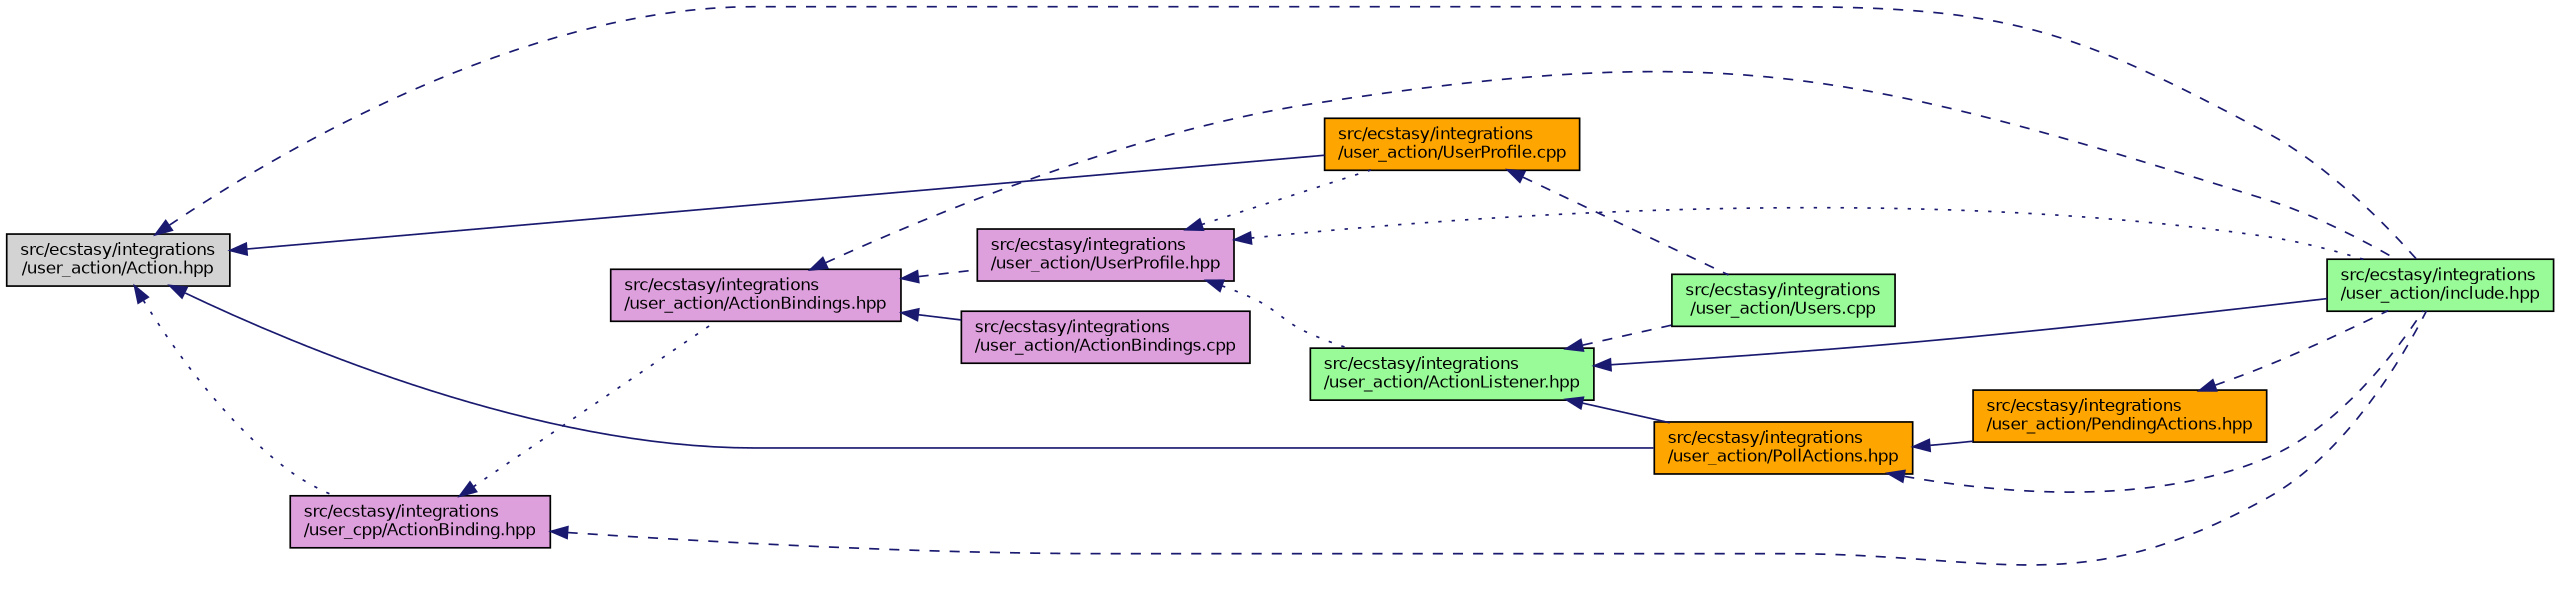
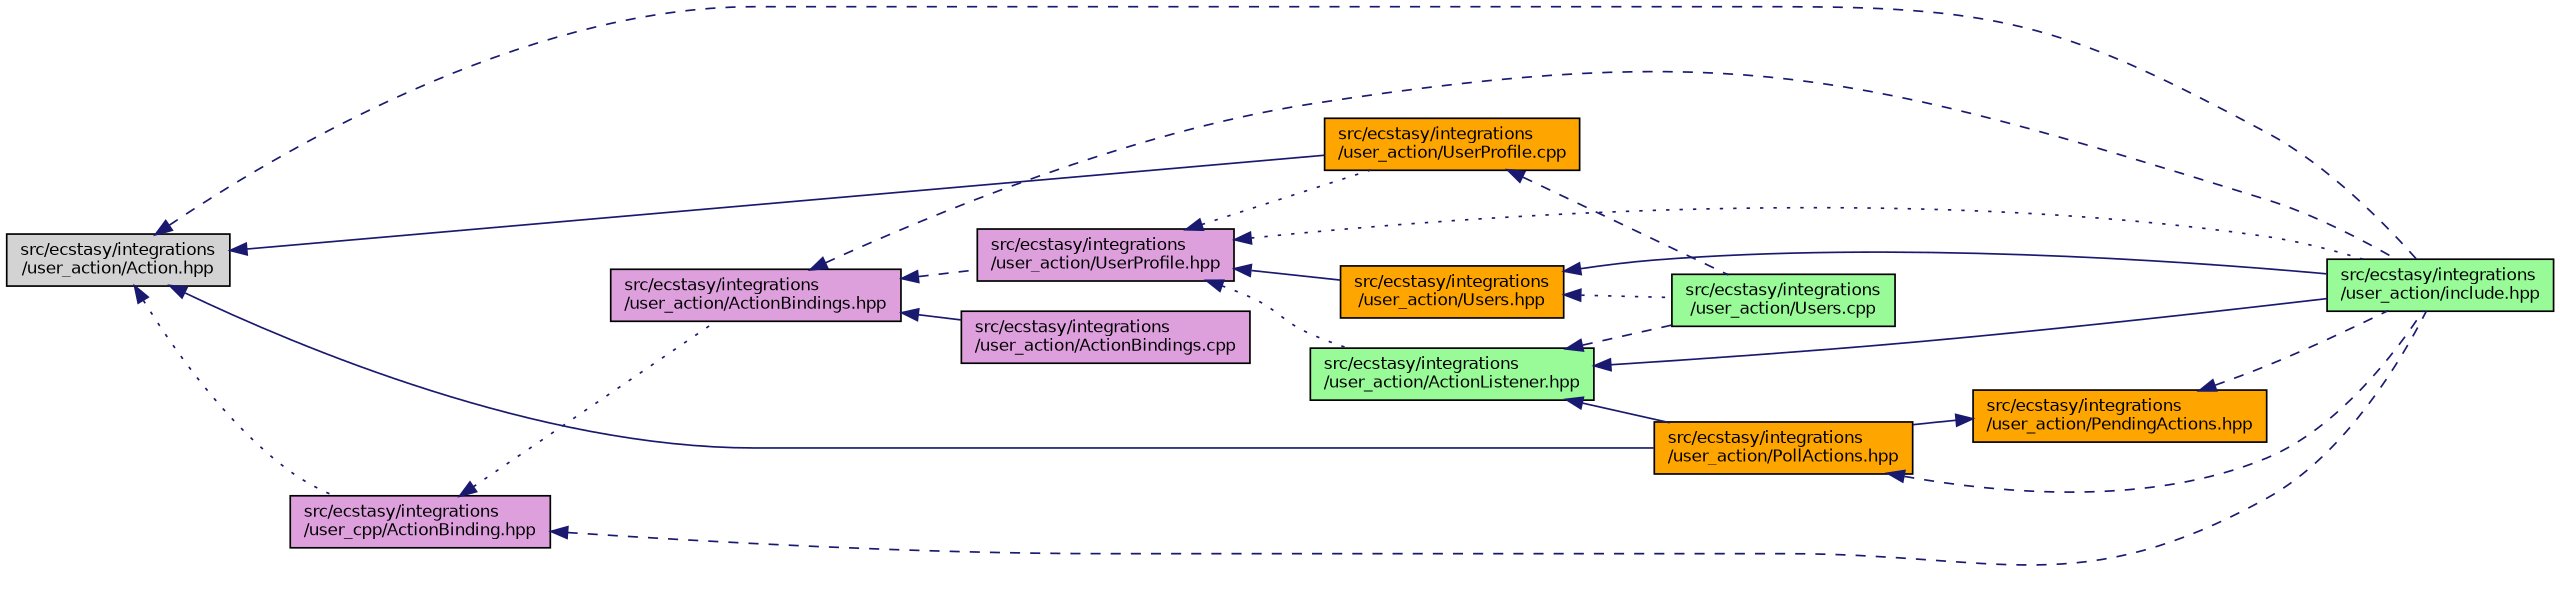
none -> (1452, 292)
(1952, 443) -> (1934, 422)
